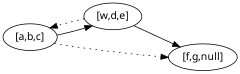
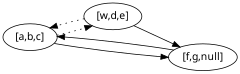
(71, 32) -> (71, 32)
none -> (119, 43)
(107, 51) -> (107, 51)
